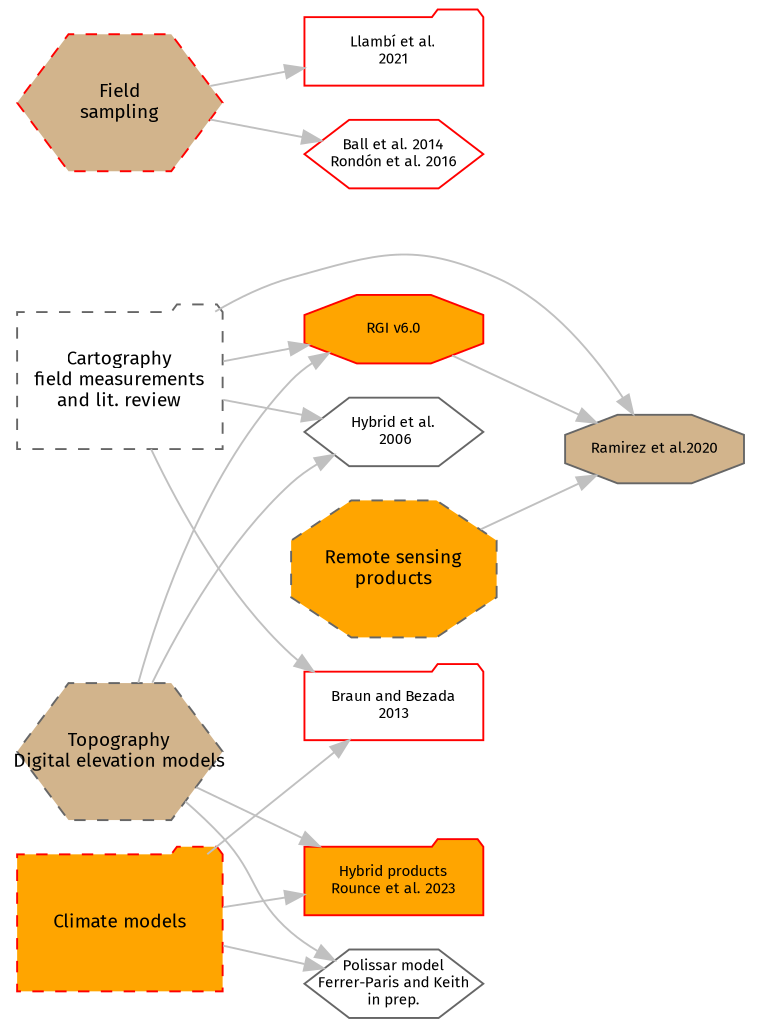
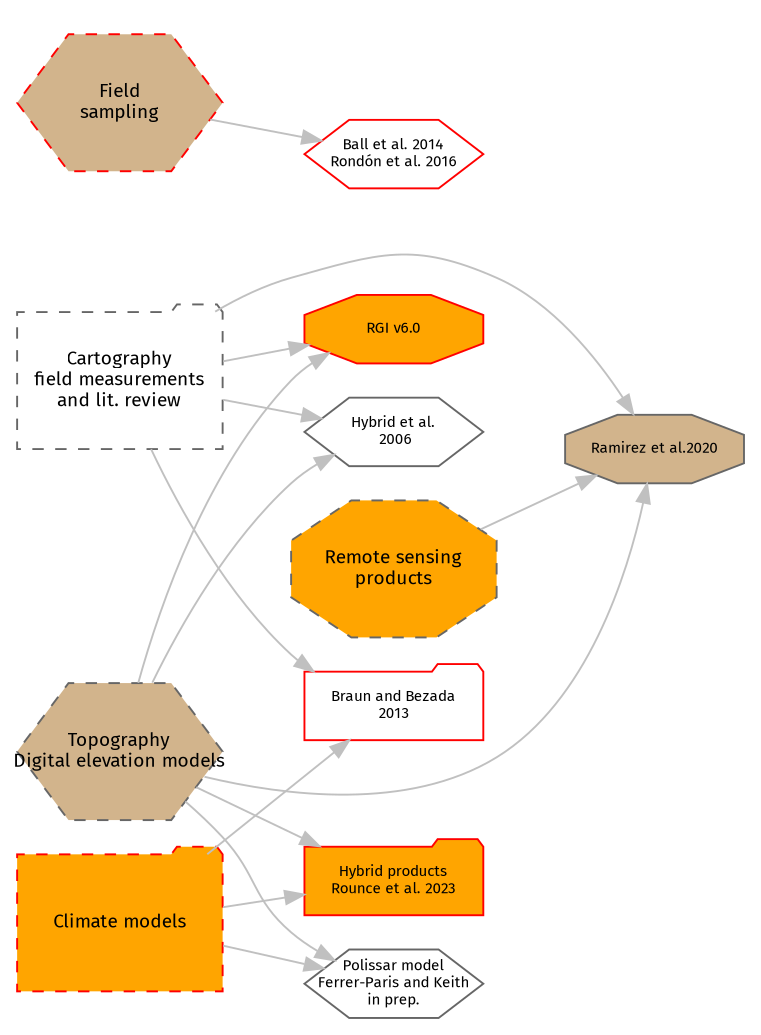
(394, 51) -> none
(516, 385) -> (497, 757)
